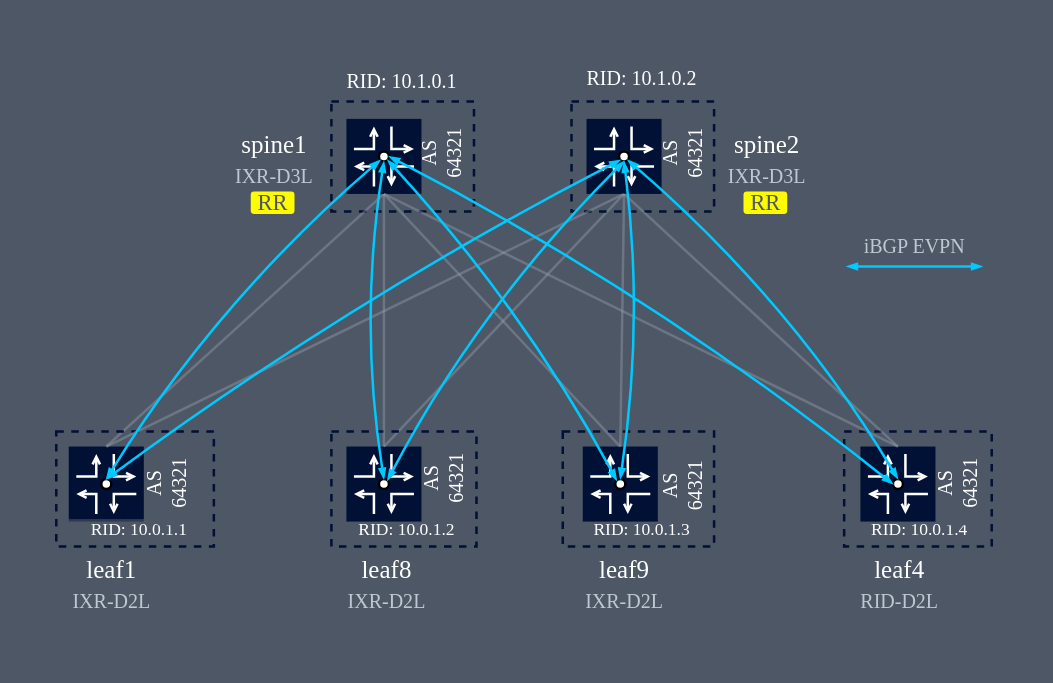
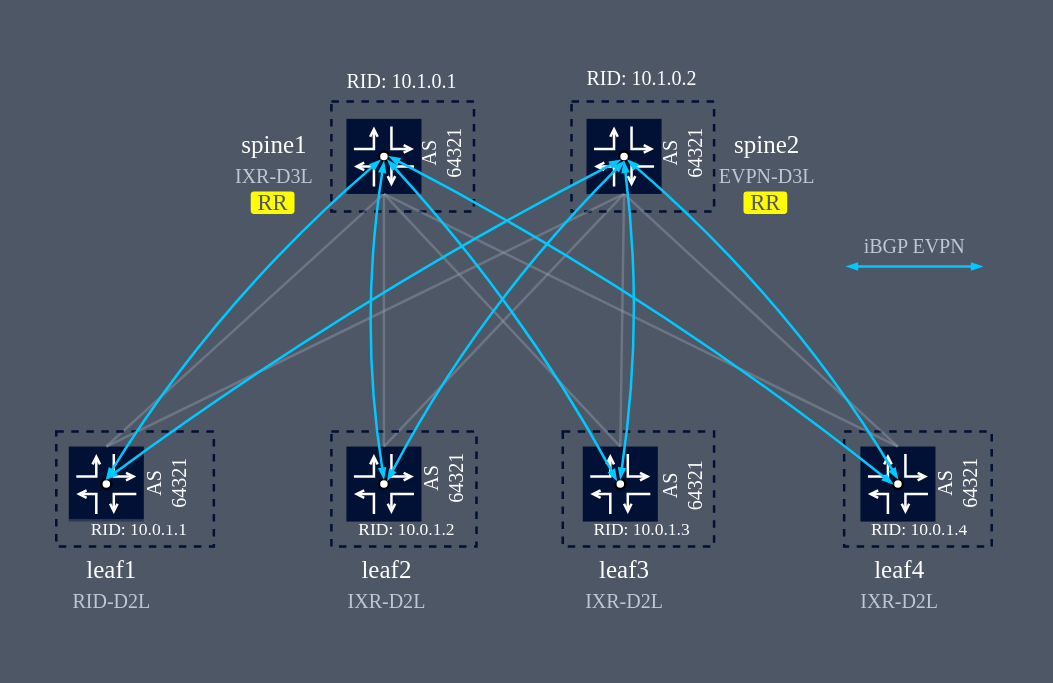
(768, 159) -> (768, 159)
(113, 584) -> (113, 584)
(388, 584) -> (388, 584)
(625, 584) -> (625, 584)
(900, 584) -> (900, 584)
